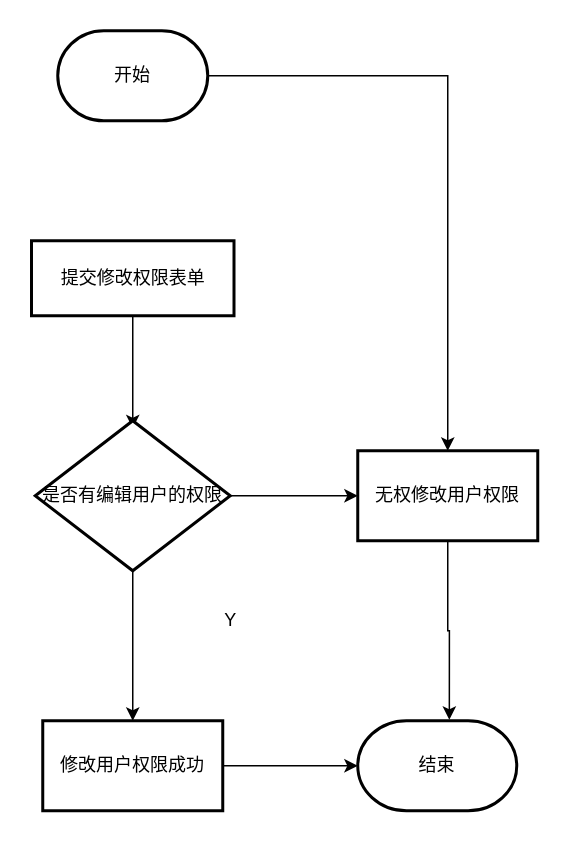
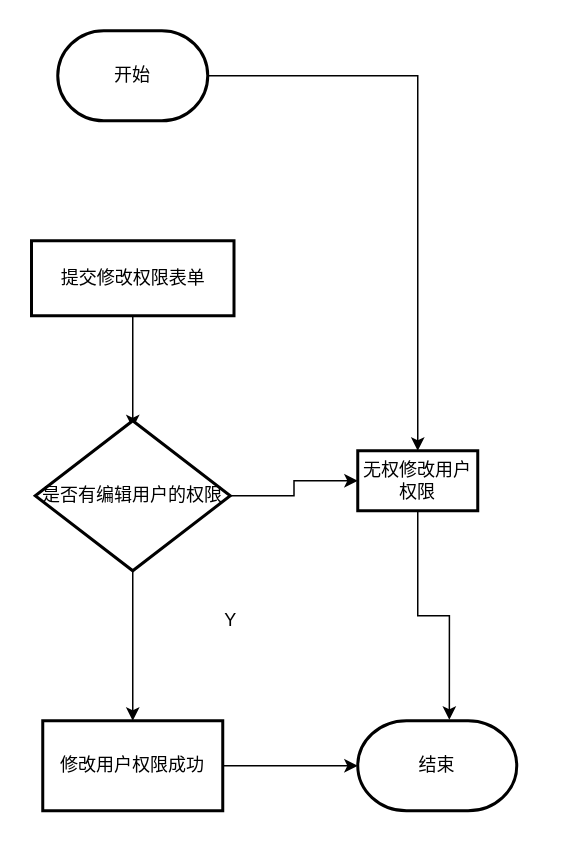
(448, 496) -> (418, 481)
